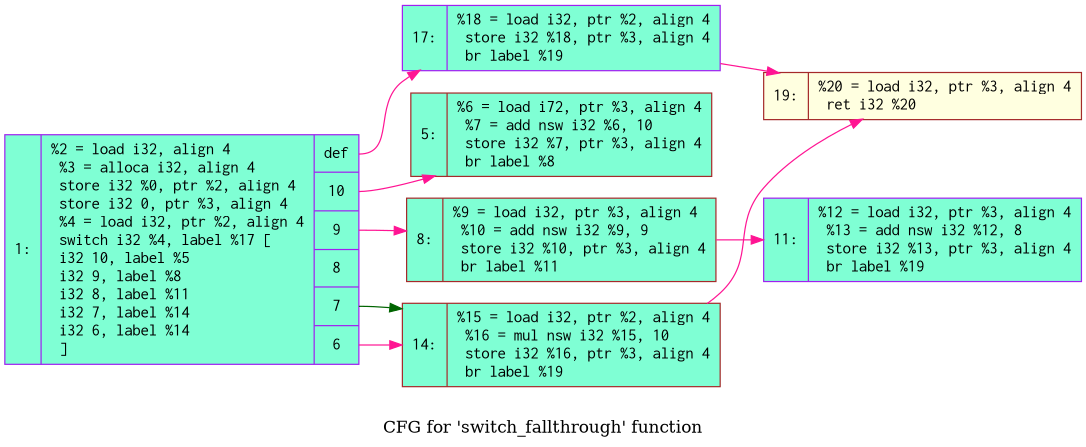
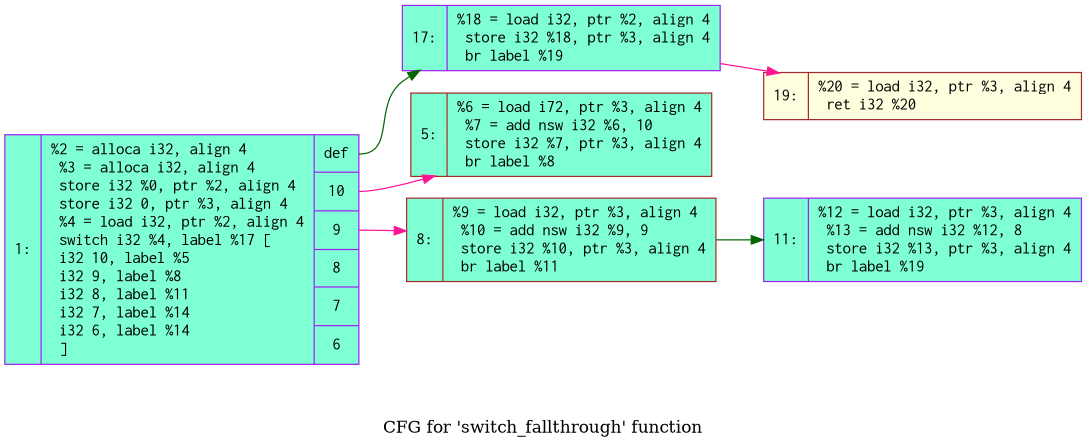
(385, 118) -> (385, 118)
(141, 149) -> (149, 149)
(734, 240) -> (734, 240)
(561, 345) -> none
